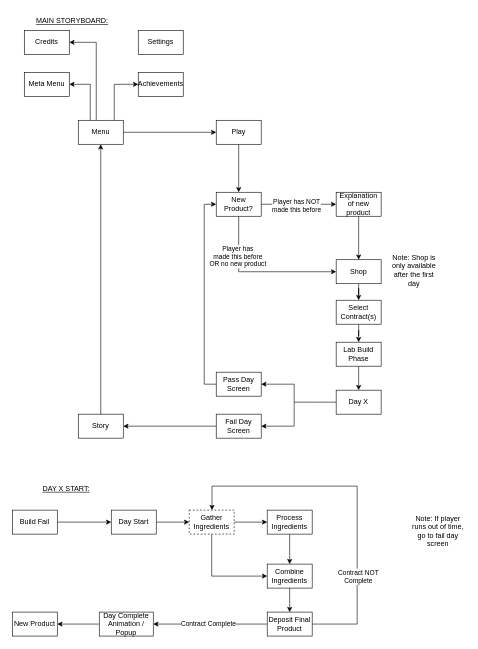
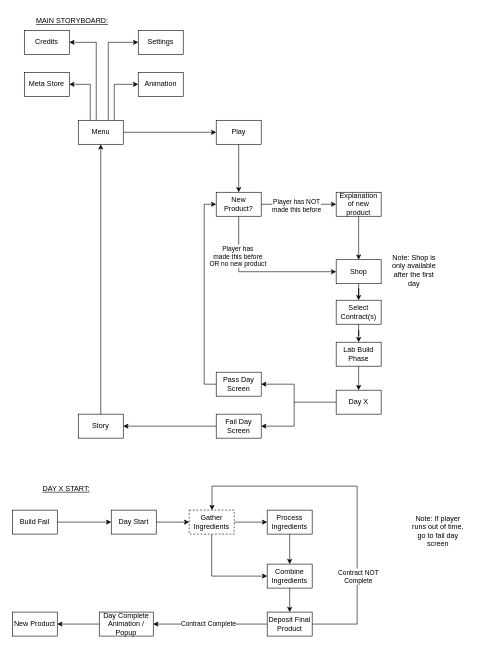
none -> (108, 42)
(47, 84) -> (47, 84)
(161, 84) -> (161, 84)
